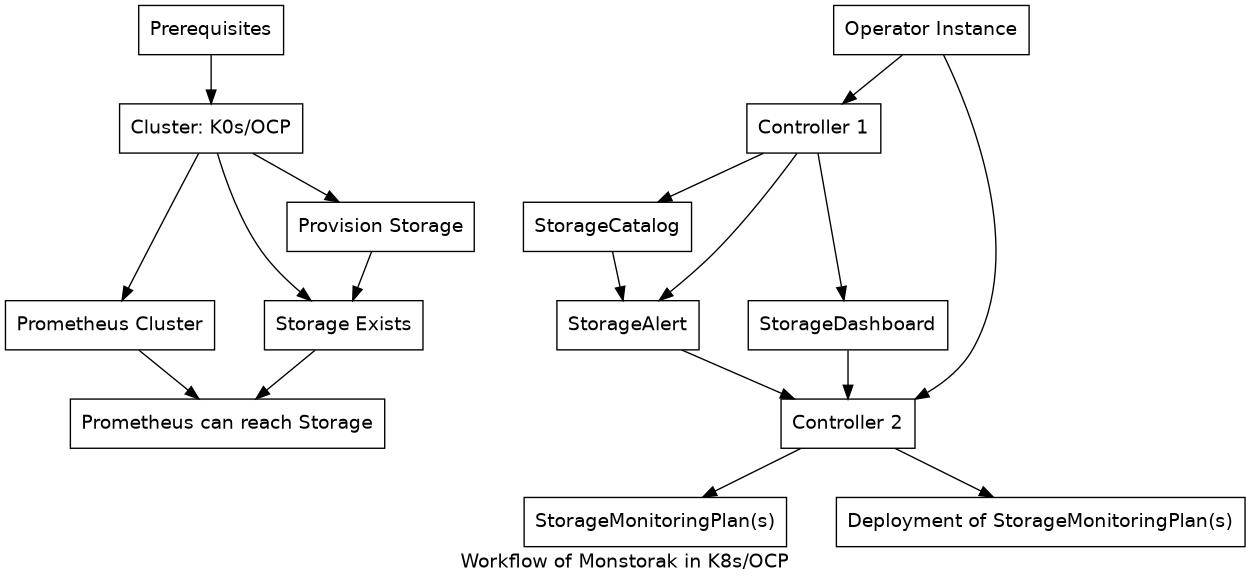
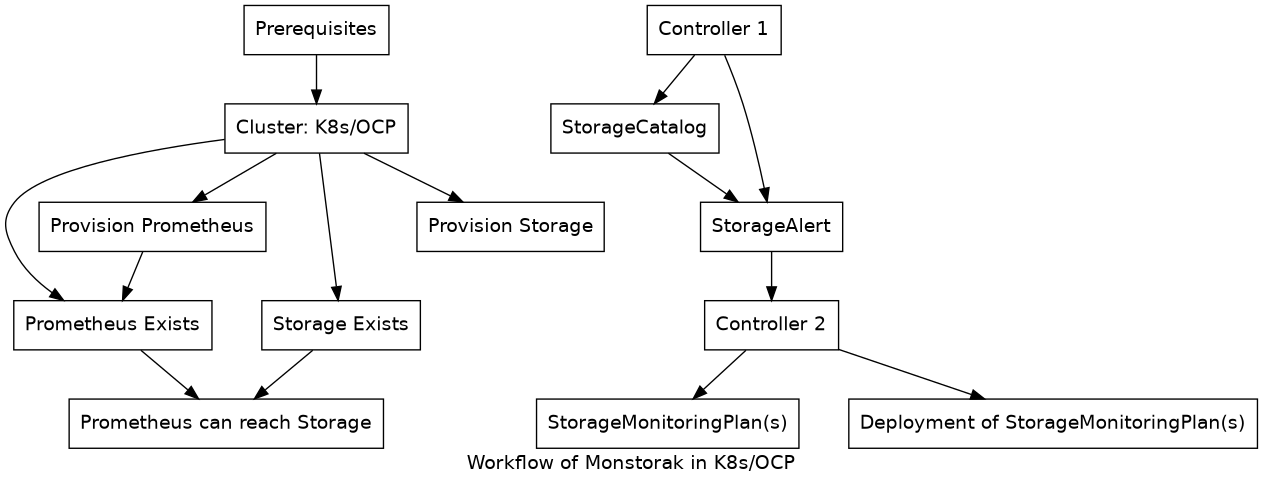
(931, 30) -> none
(211, 128) -> (317, 128)
none -> (153, 227)
(365, 270) -> none
(110, 325) -> (113, 325)
(848, 325) -> none
